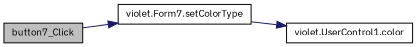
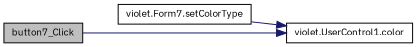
(95, 26) -> (180, 33)
